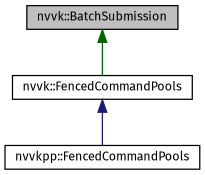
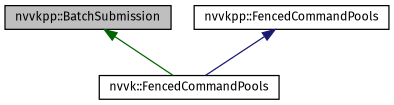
(102, 17) -> (88, 17)
(102, 129) -> (235, 56)
